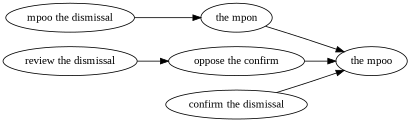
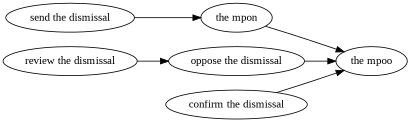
(70, 18) -> (70, 18)
(237, 61) -> (237, 61)
